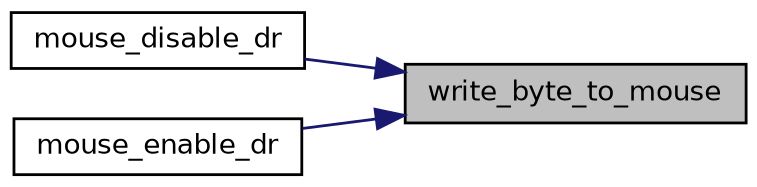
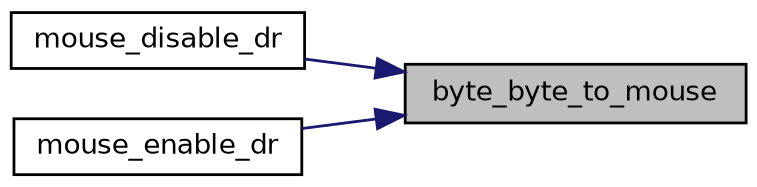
(576, 94) -> (576, 94)
